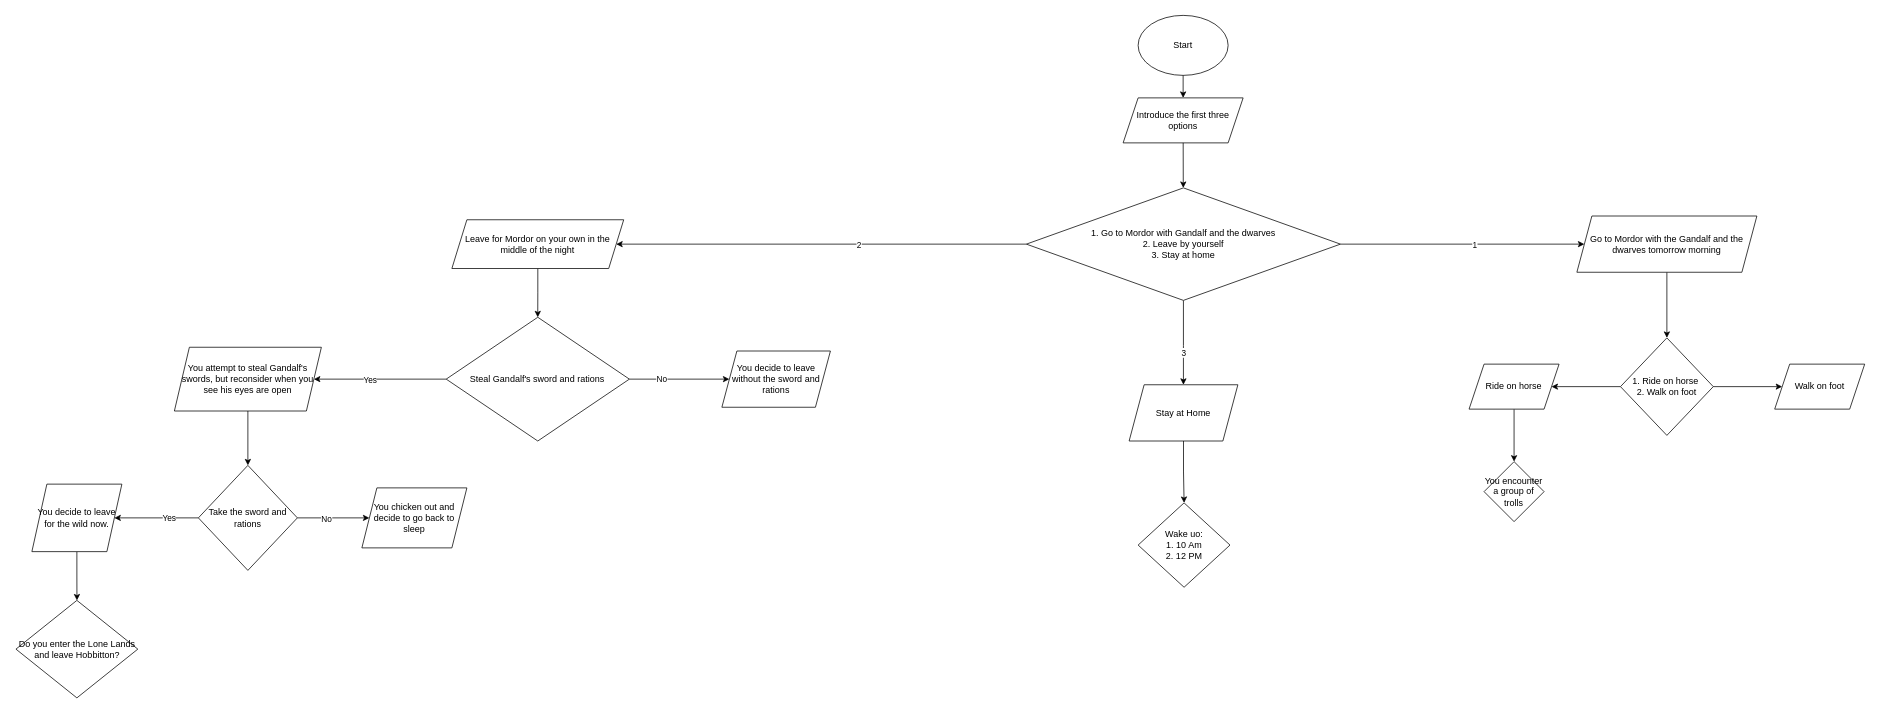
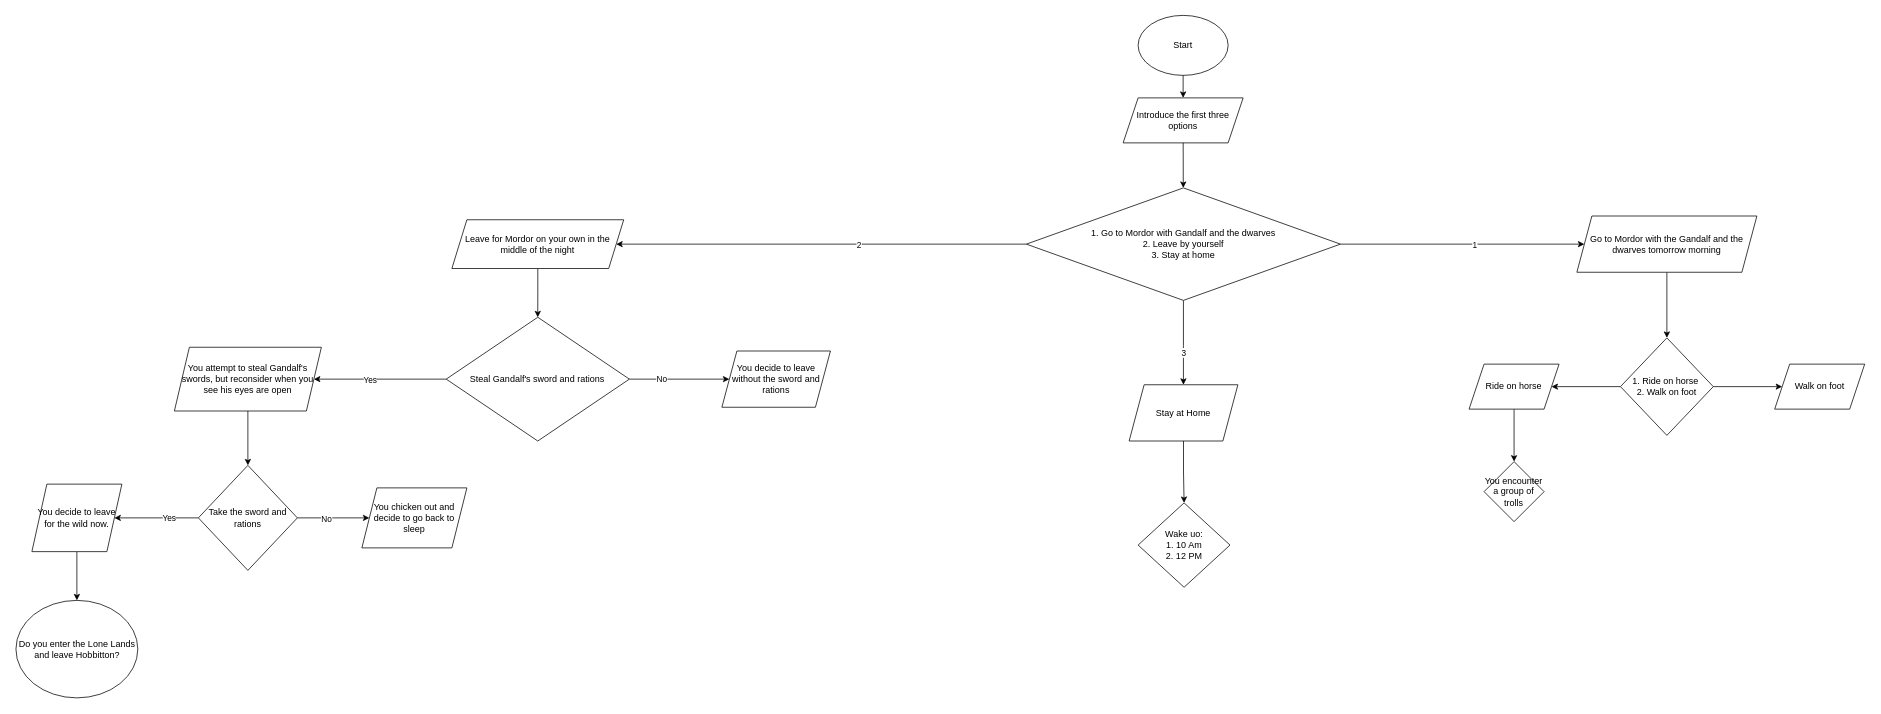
(77, 649) -> (77, 649)
